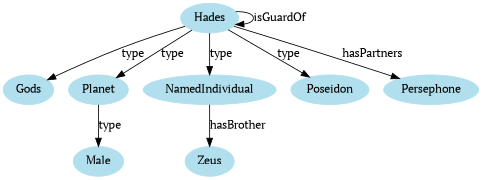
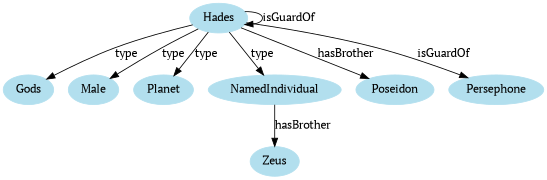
(289, 54) -> (346, 54)
(372, 54) -> (444, 54)
(98, 121) -> (157, 50)
